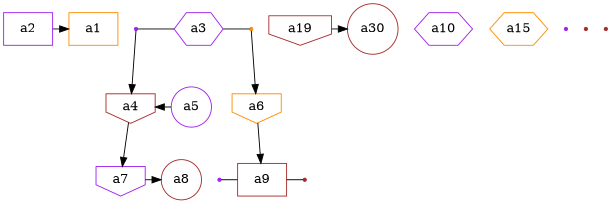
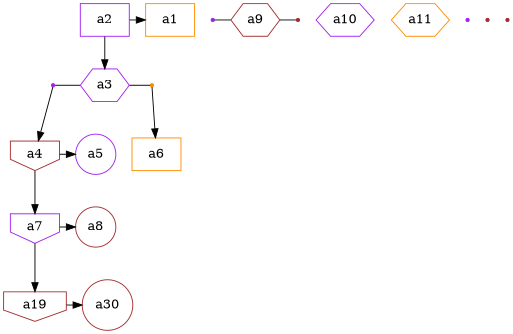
(519, 29) -> (420, 20)
none -> (105, 48)
(168, 107) -> (63, 154)
(257, 107) -> (156, 154)
(259, 139) -> none
(262, 180) -> (255, 20)
none -> (35, 263)
